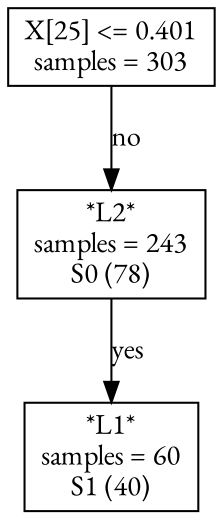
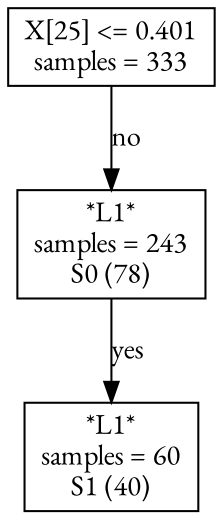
(111, 47) -> (111, 47)
(111, 244) -> (111, 244)
